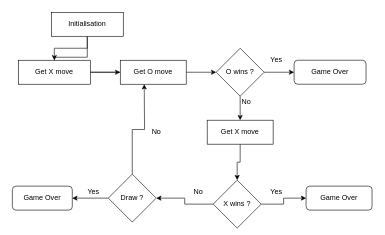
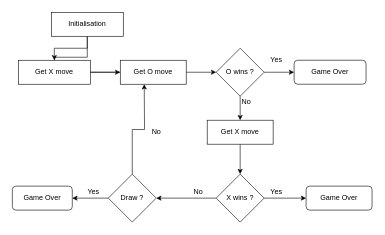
(237, 204) -> (240, 198)
